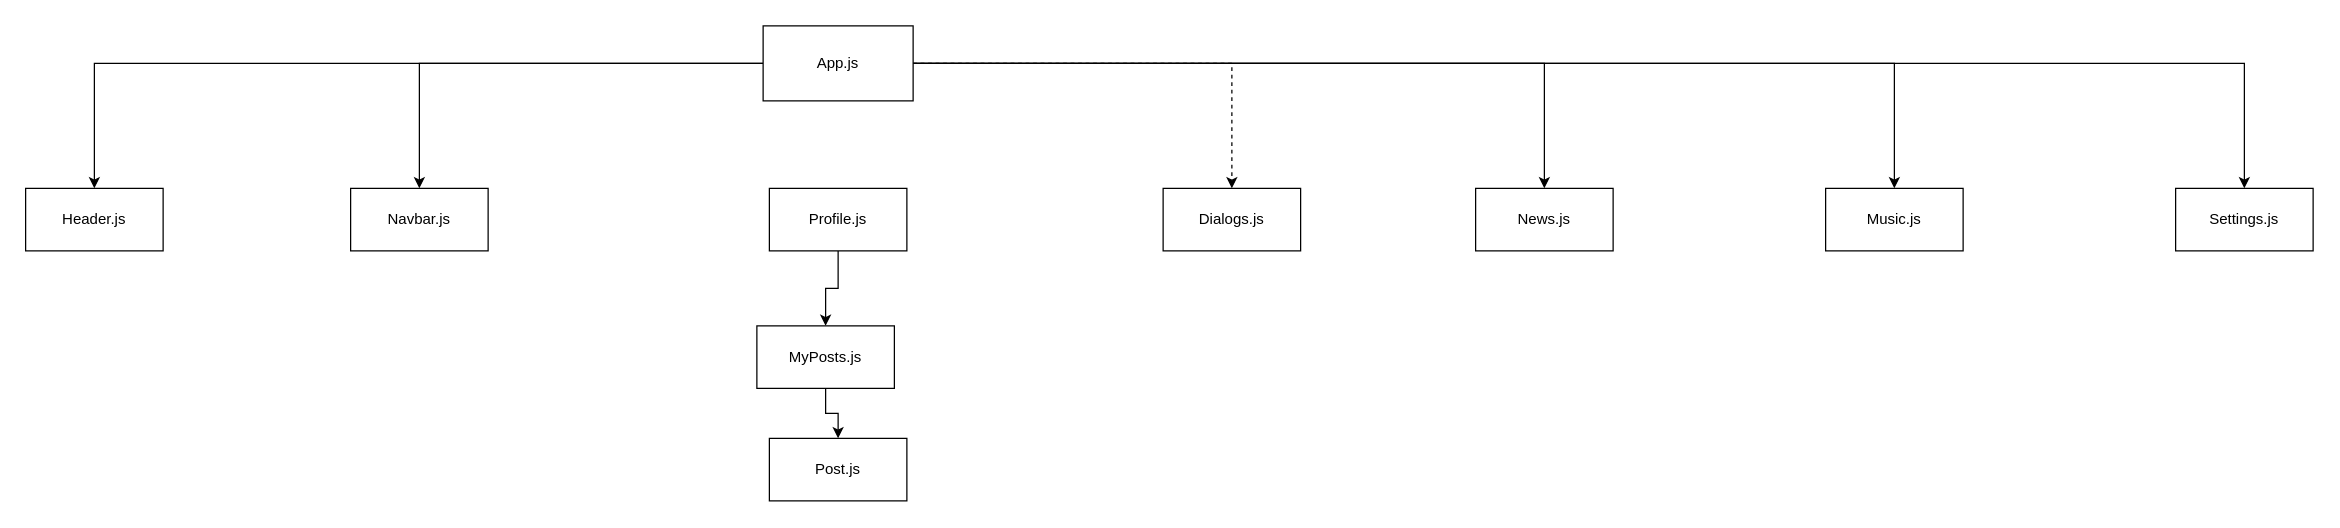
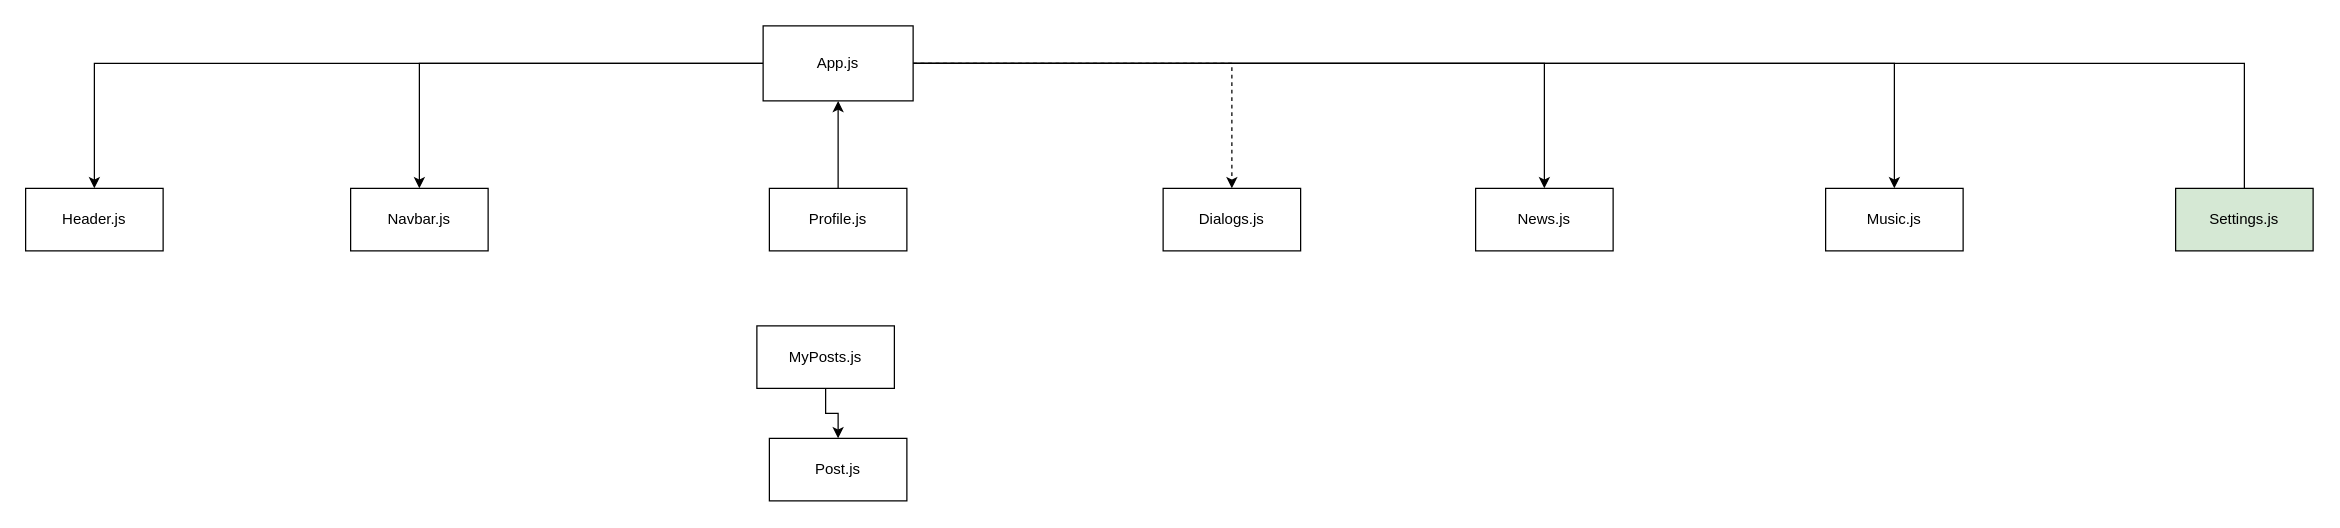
(2244, 178) -> (2244, 182)
(2244, 219) -> (2244, 219)
(836, 288) -> (838, 149)
